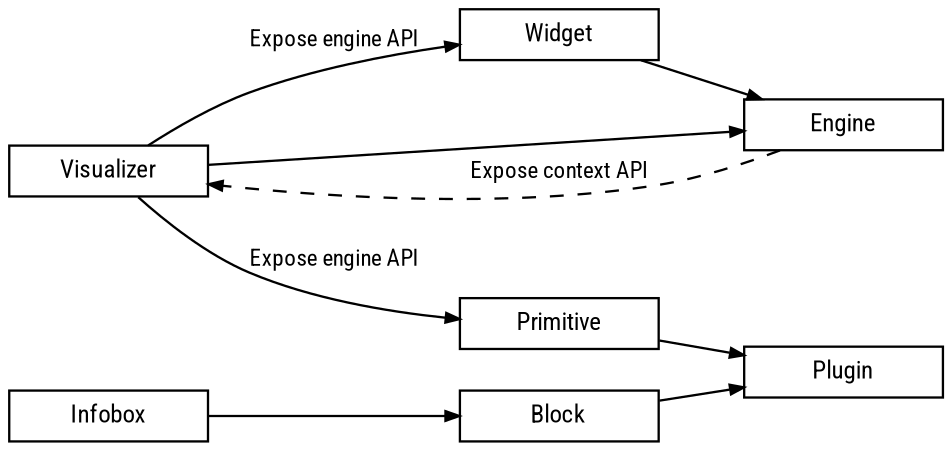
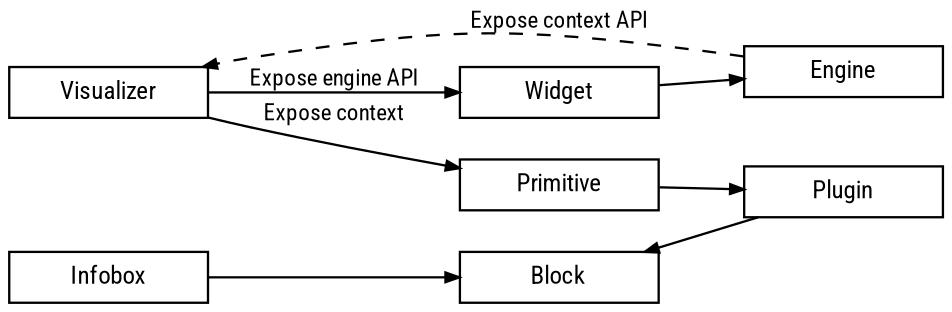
(469, 148) -> none
(334, 260) -> (334, 114)
(695, 395) -> (708, 233)
